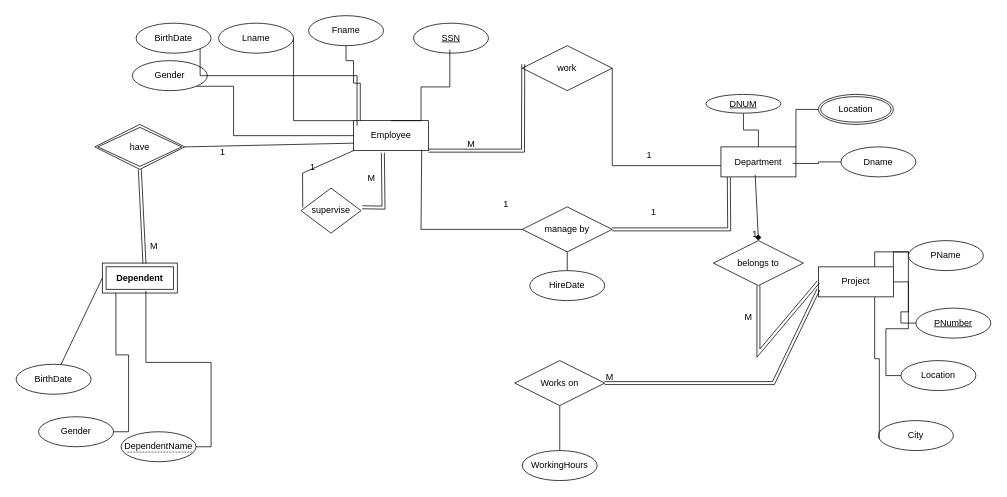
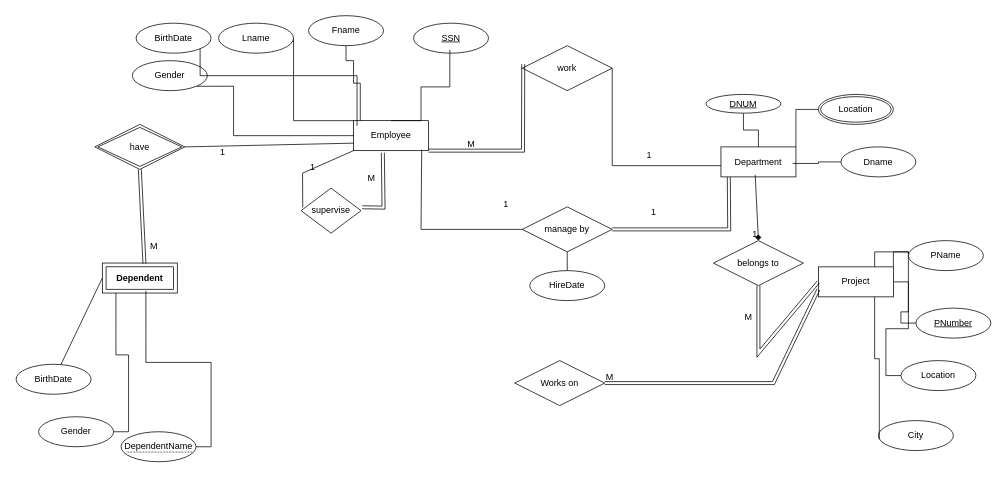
(560, 427) -> none
(560, 465) -> none
